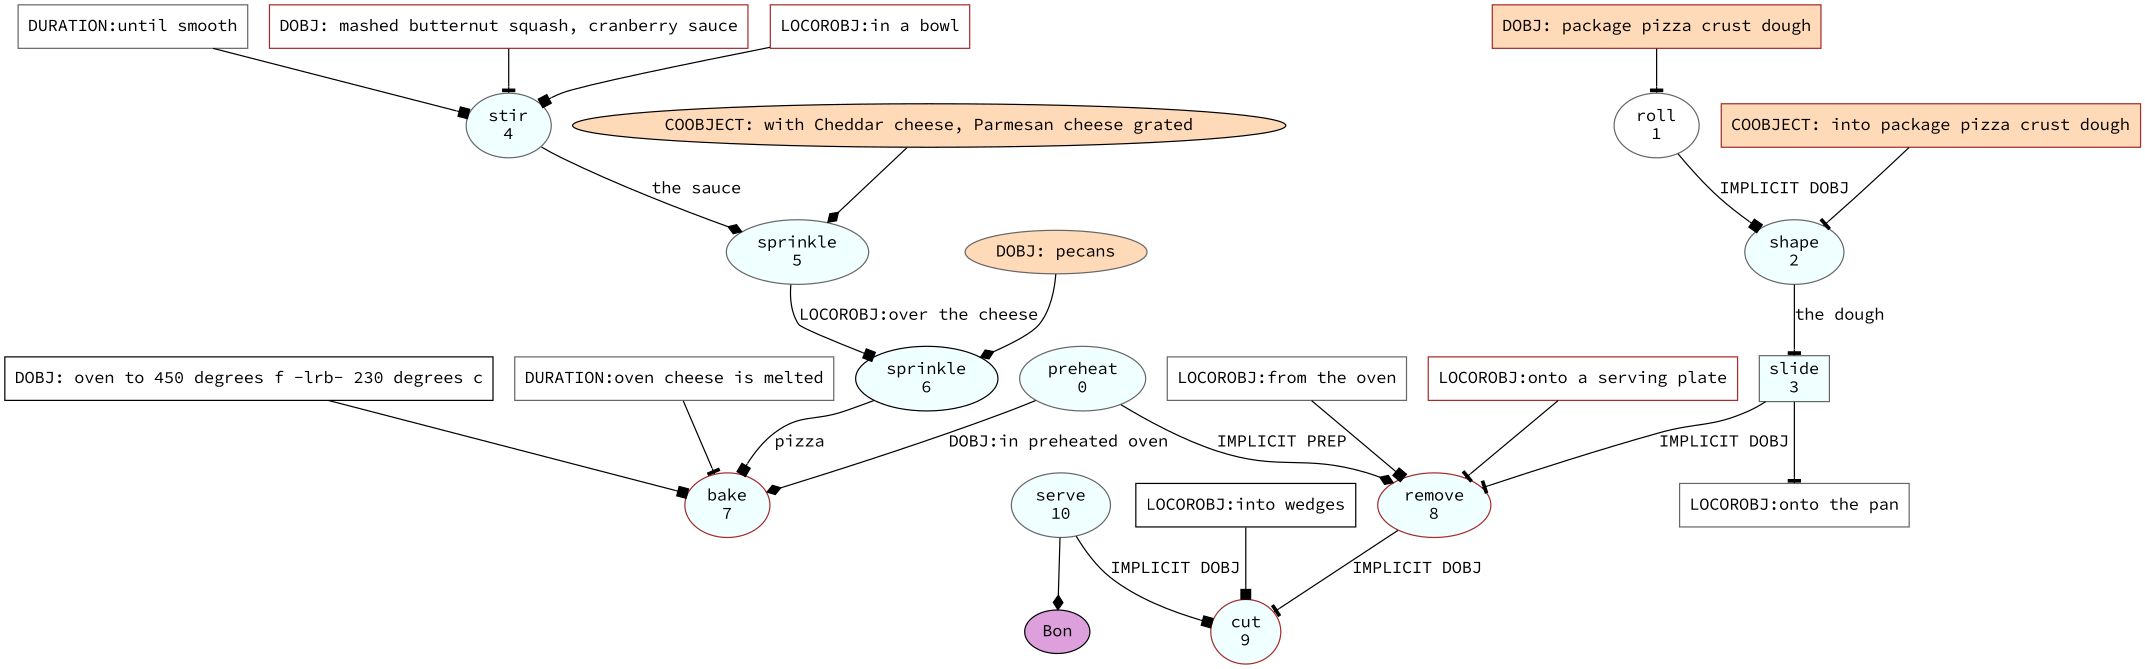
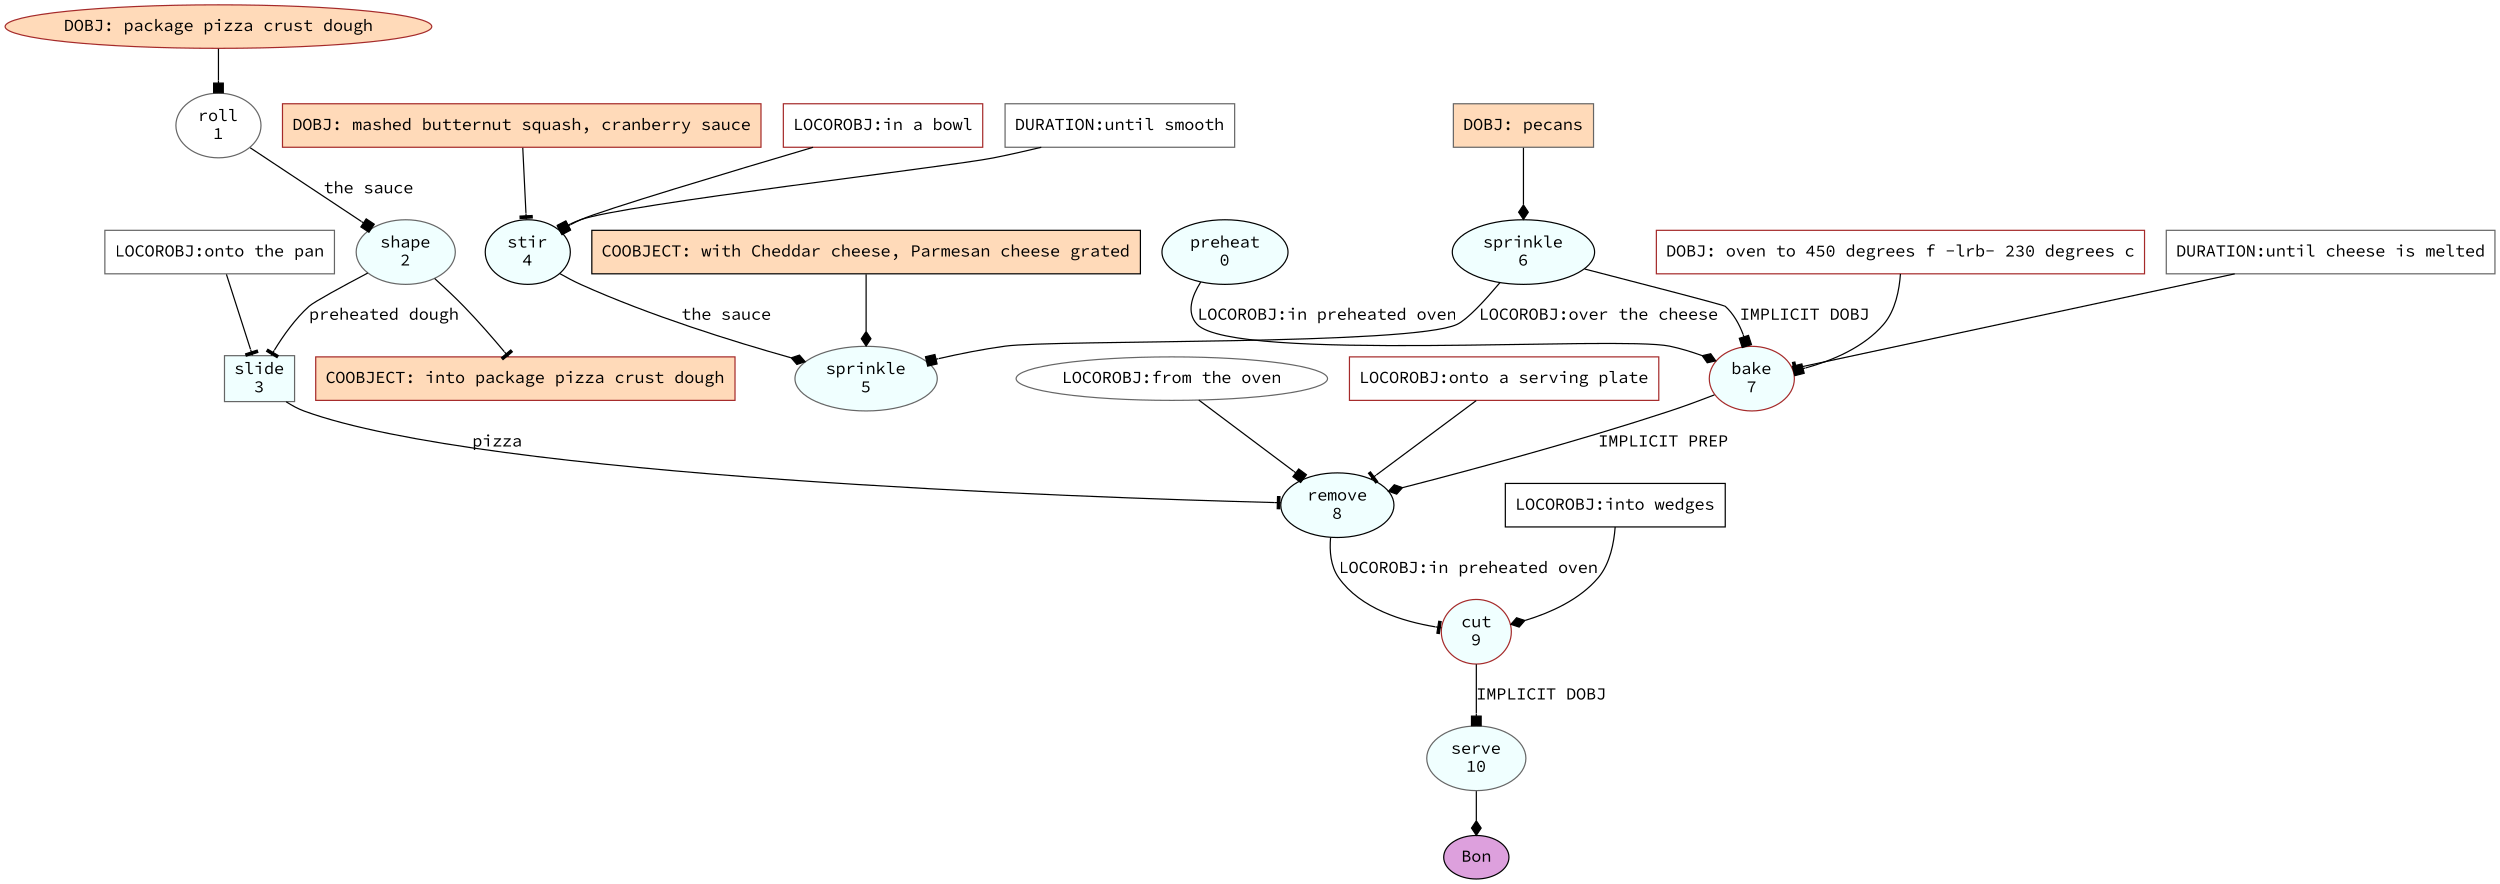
(509, 27) -> (522, 126)
(1657, 27) -> (218, 27)
(1657, 68) -> (218, 65)
(509, 126) -> (528, 252)
(929, 126) -> (866, 252)
(1869, 185) -> (471, 314)
(1785, 189) -> (369, 189)
(1056, 252) -> (1523, 126)
(1840, 315) -> (384, 315)
(811, 331) -> (1213, 341)
(249, 379) -> (1900, 252)
(674, 379) -> (2331, 252)
(1083, 379) -> (1225, 252)
(1287, 379) -> (1172, 379)
(1794, 440) -> (238, 312)
(800, 442) -> (1805, 315)
(1058, 442) -> (1327, 315)
(1724, 442) -> (498, 442)
(1245, 458) -> (1560, 445)
(1434, 505) -> (1337, 505)
(1246, 557) -> (1587, 589)
(1417, 568) -> (1468, 568)
(1129, 590) -> (1476, 689)
